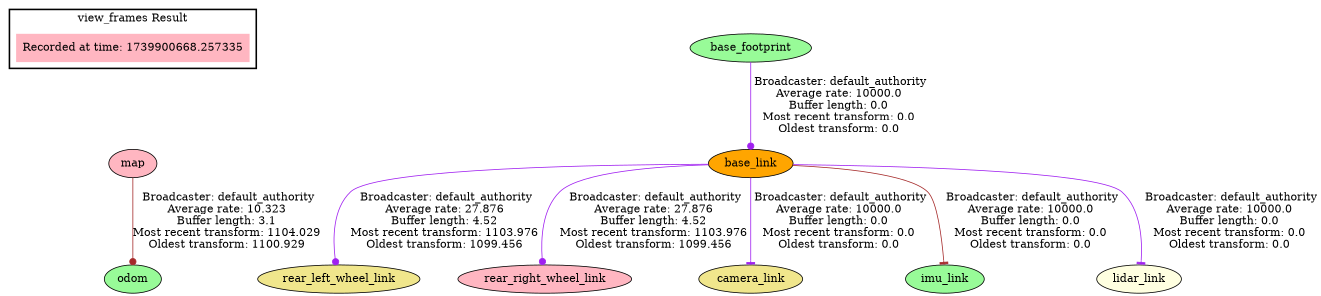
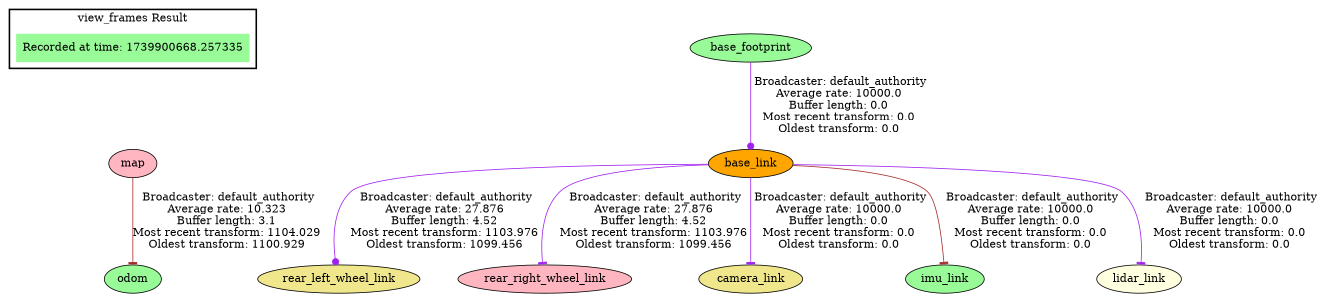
(133, 48) -> (133, 48)
(597, 176) -> (596, 177)
(133, 218) -> (133, 219)
